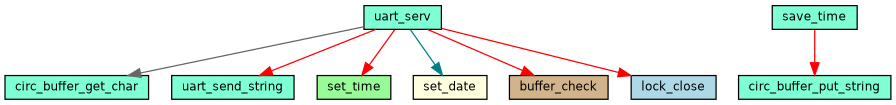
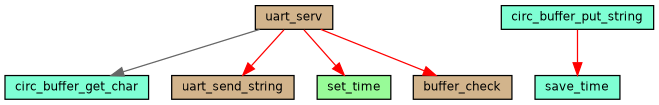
(403, 17) -> (294, 17)
(815, 46) -> (577, 46)
(233, 87) -> (233, 87)
(450, 87) -> none
(674, 87) -> none
